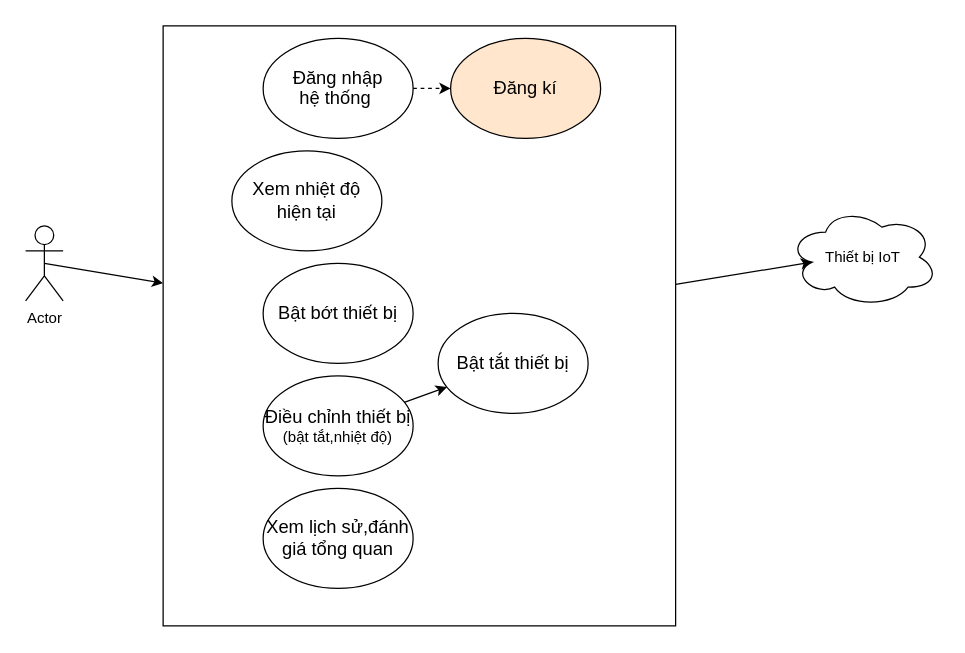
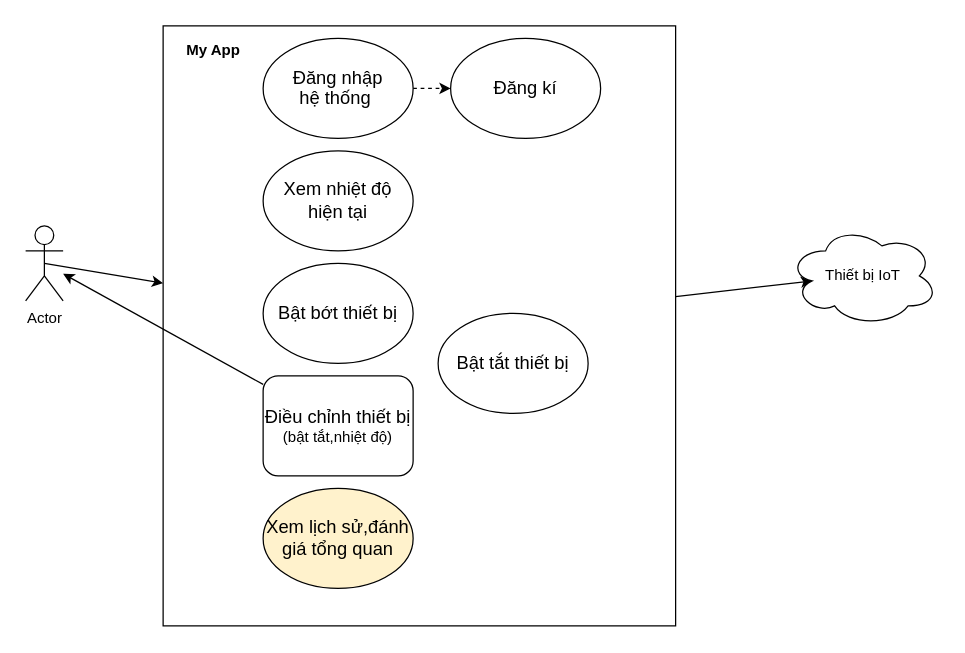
none -> (213, 51)
(526, 88) -> (526, 88)
(307, 201) -> (338, 201)
(863, 257) -> (863, 276)
(421, 396) -> (167, 331)
(338, 426) -> (338, 426)
(338, 538) -> (338, 538)
